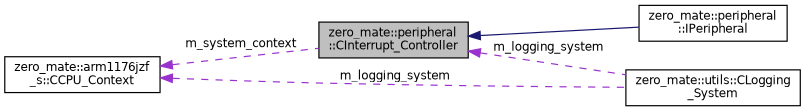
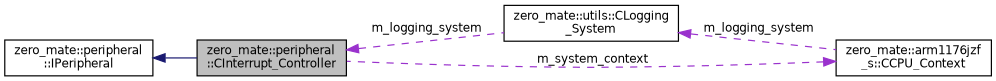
(560, 31) -> (181, 58)
(399, 85) -> (763, 42)
